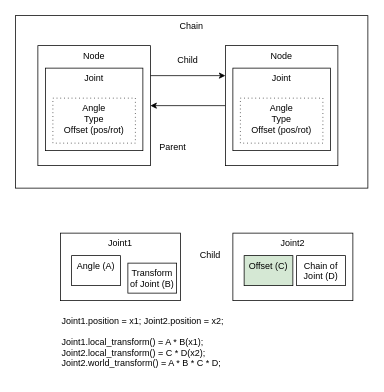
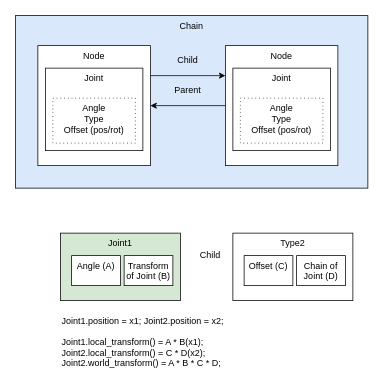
(192, 102) -> (192, 102)
(173, 147) -> (188, 90)
(120, 244) -> (120, 244)
(293, 244) -> (293, 244)
(269, 270) -> (269, 270)
(152, 278) -> (149, 270)
